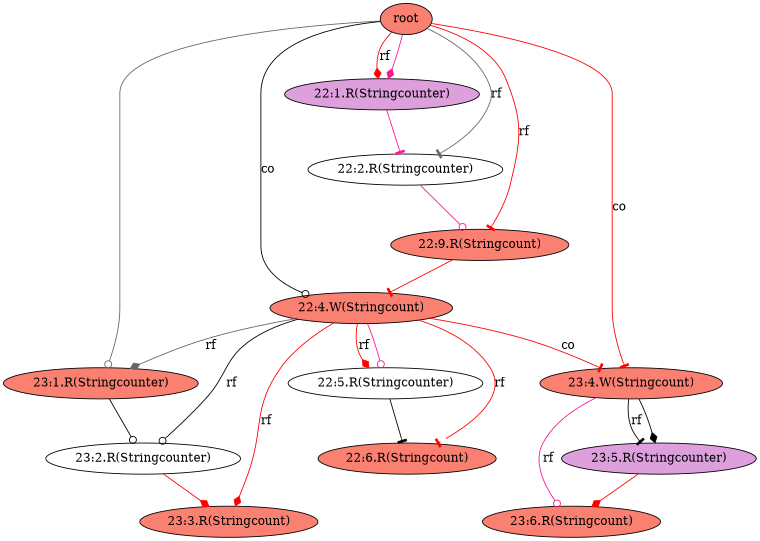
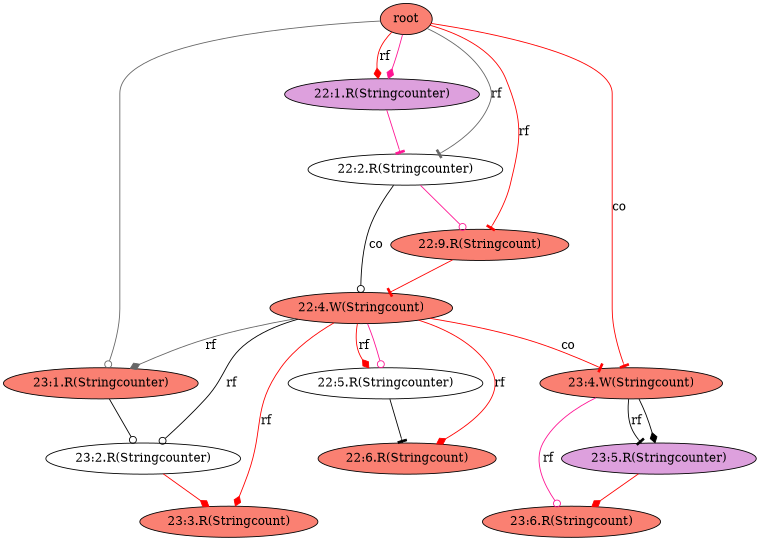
(261, 127) -> (368, 232)
(491, 370) -> (491, 370)
